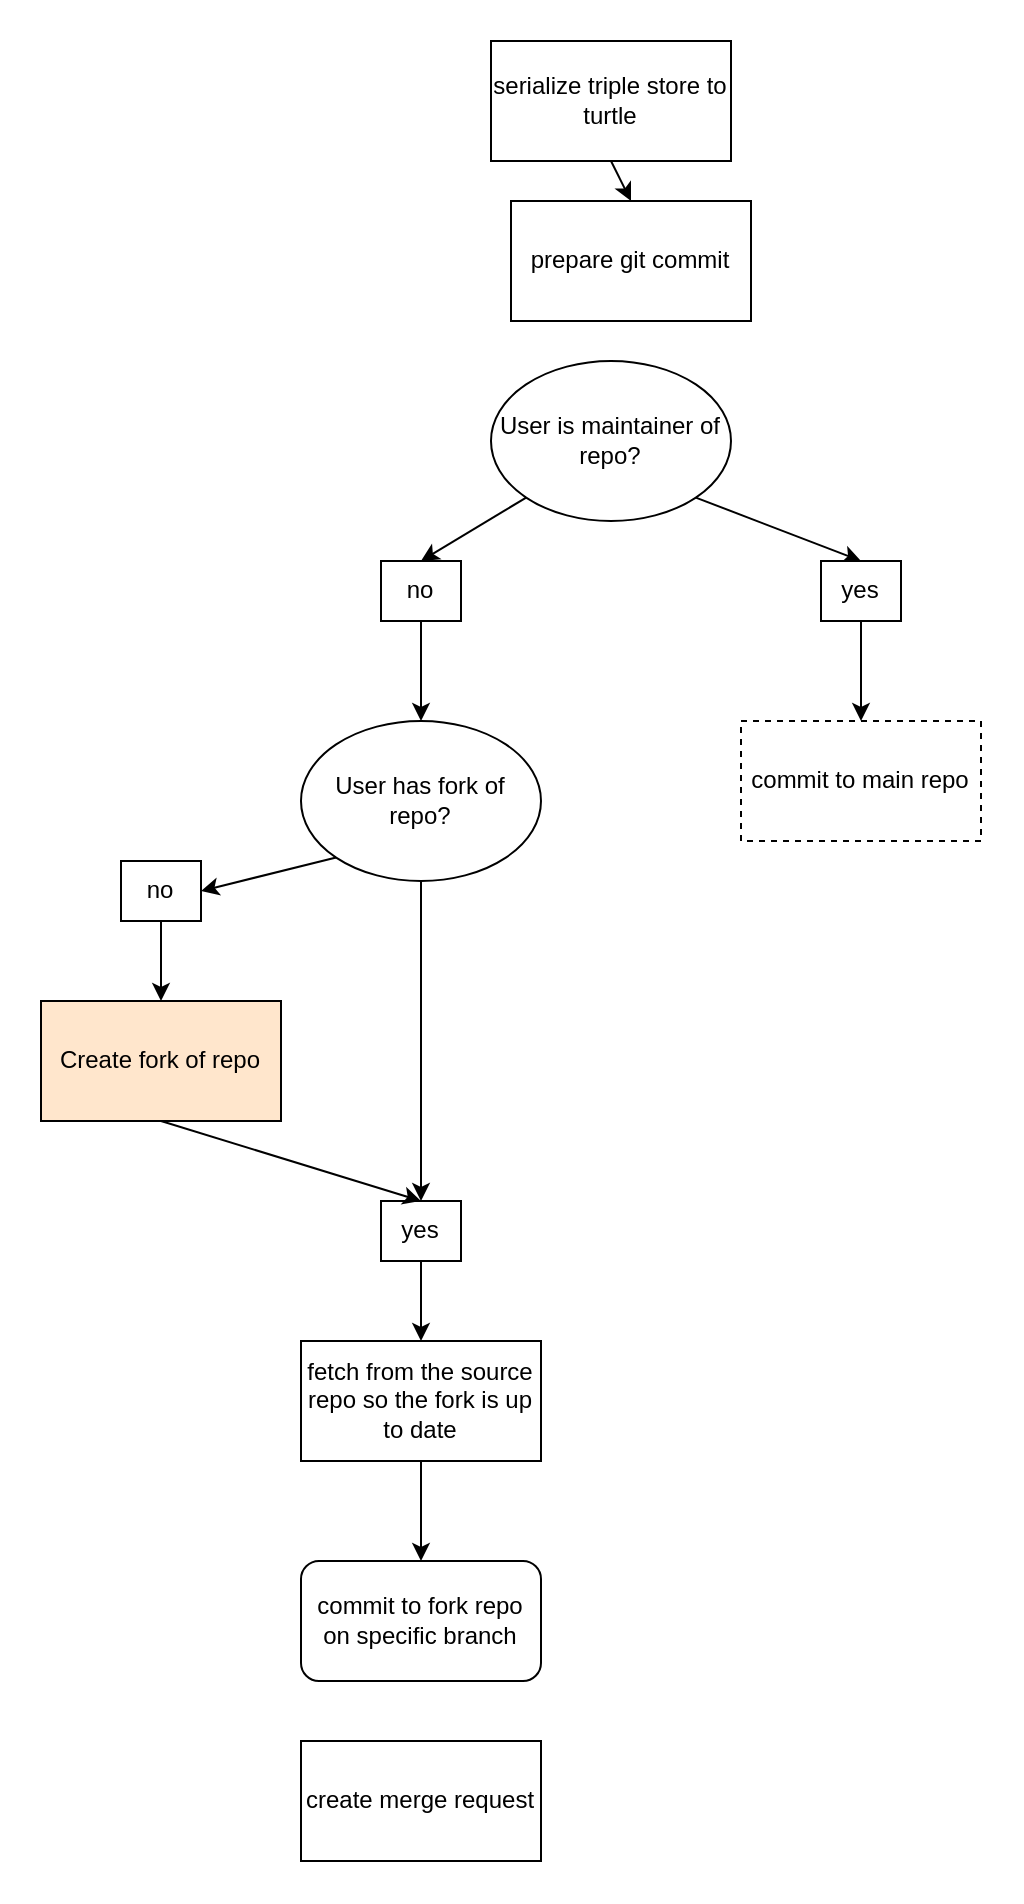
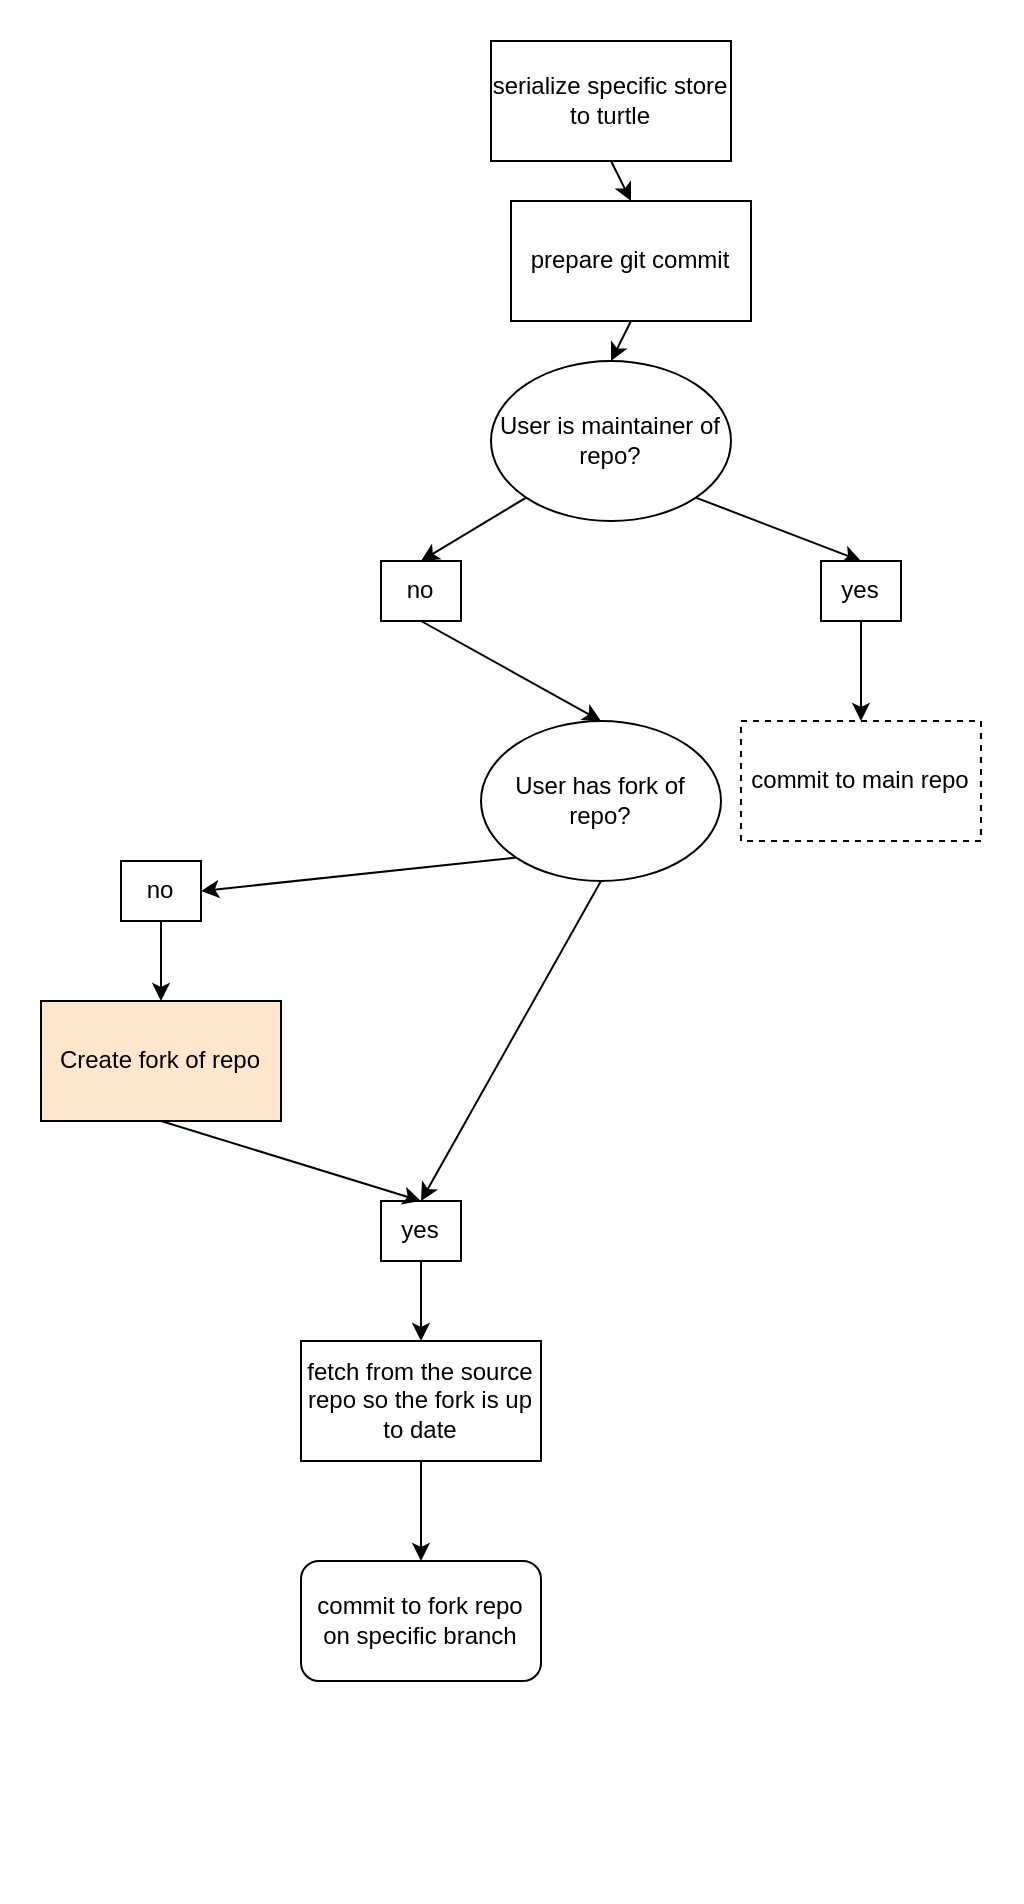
(611, 101) -> (611, 101)
none -> (624, 335)
(421, 801) -> (601, 801)
(421, 1801) -> none
